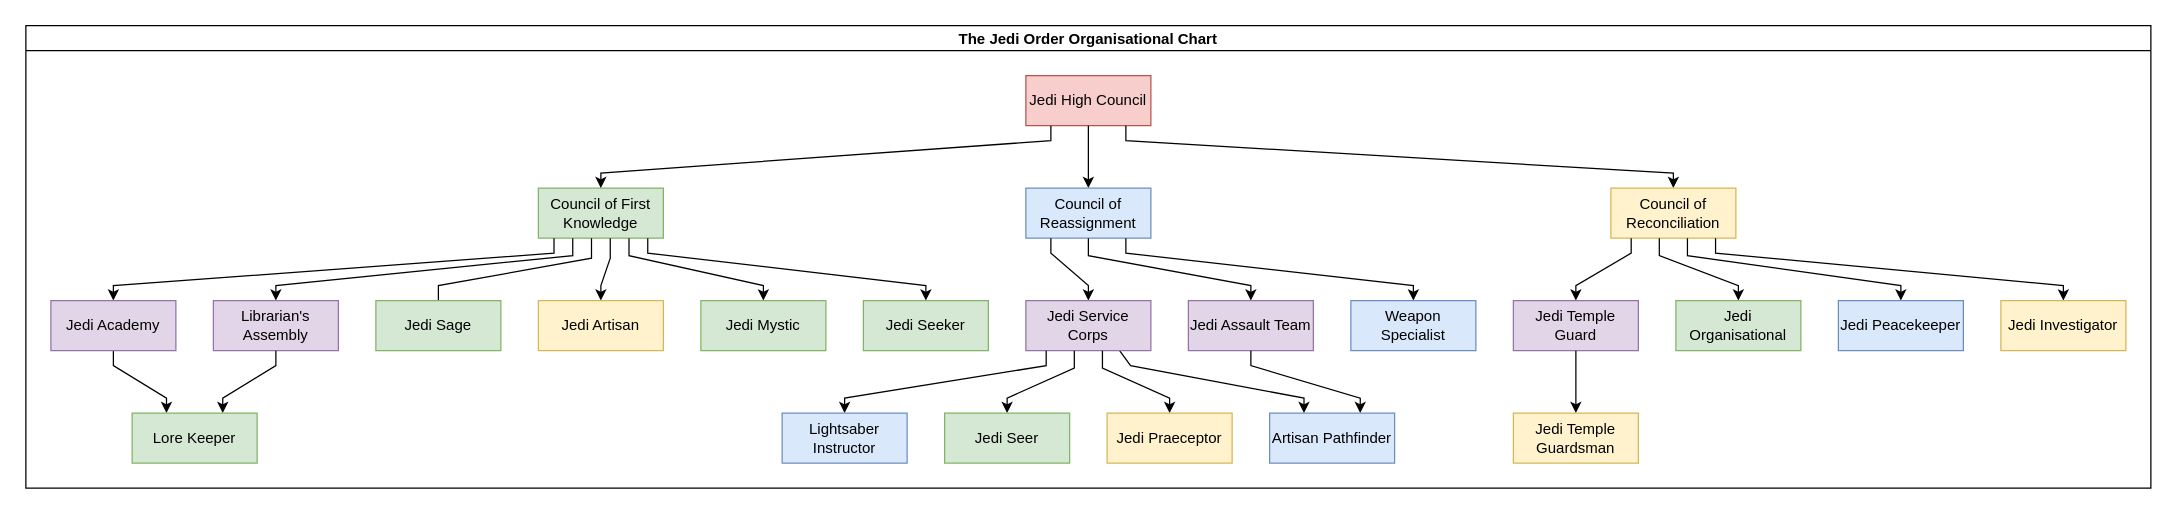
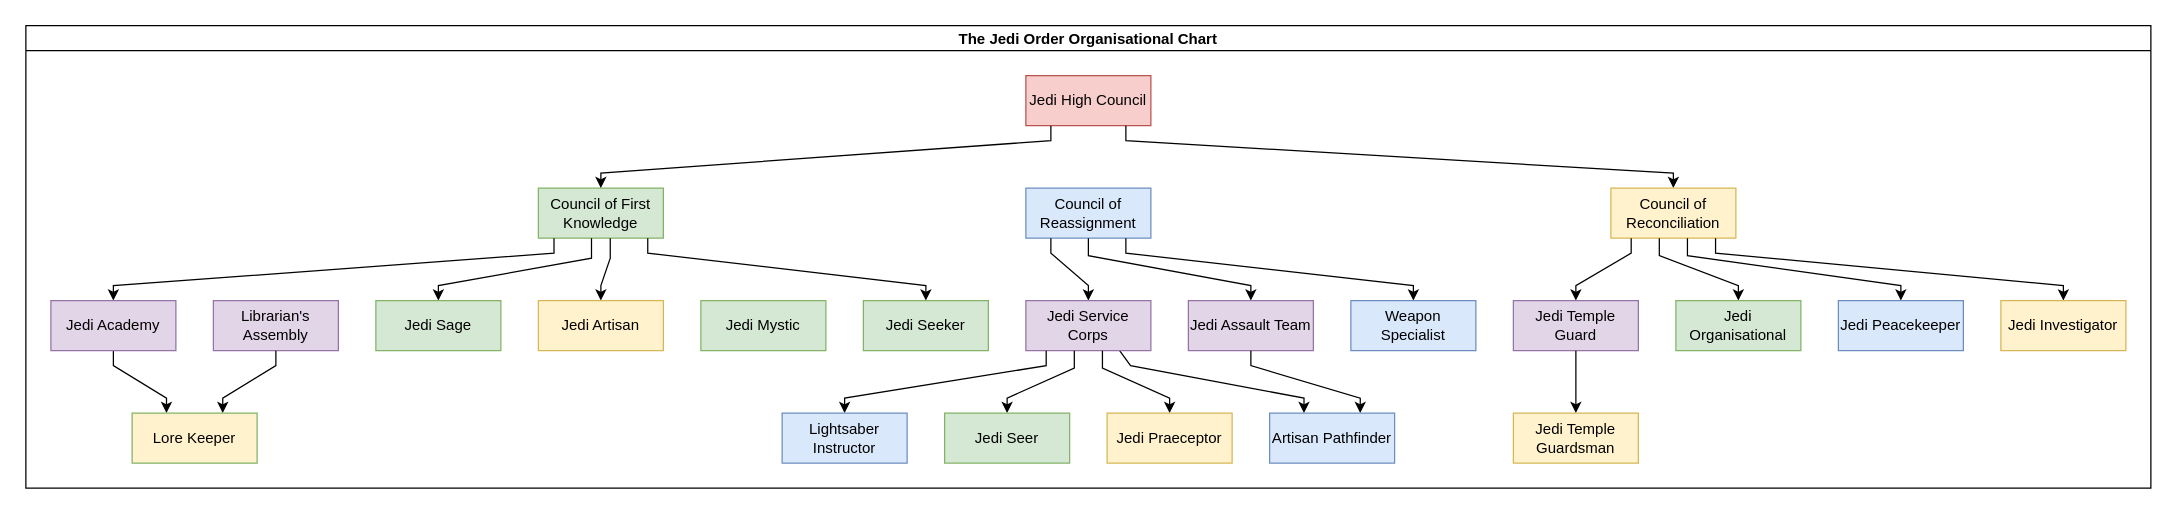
(1088, 153) -> none
(691, 269) -> none
(429, 270) -> none
(438, 294) -> (438, 291)
(194, 438) -> (194, 438)
